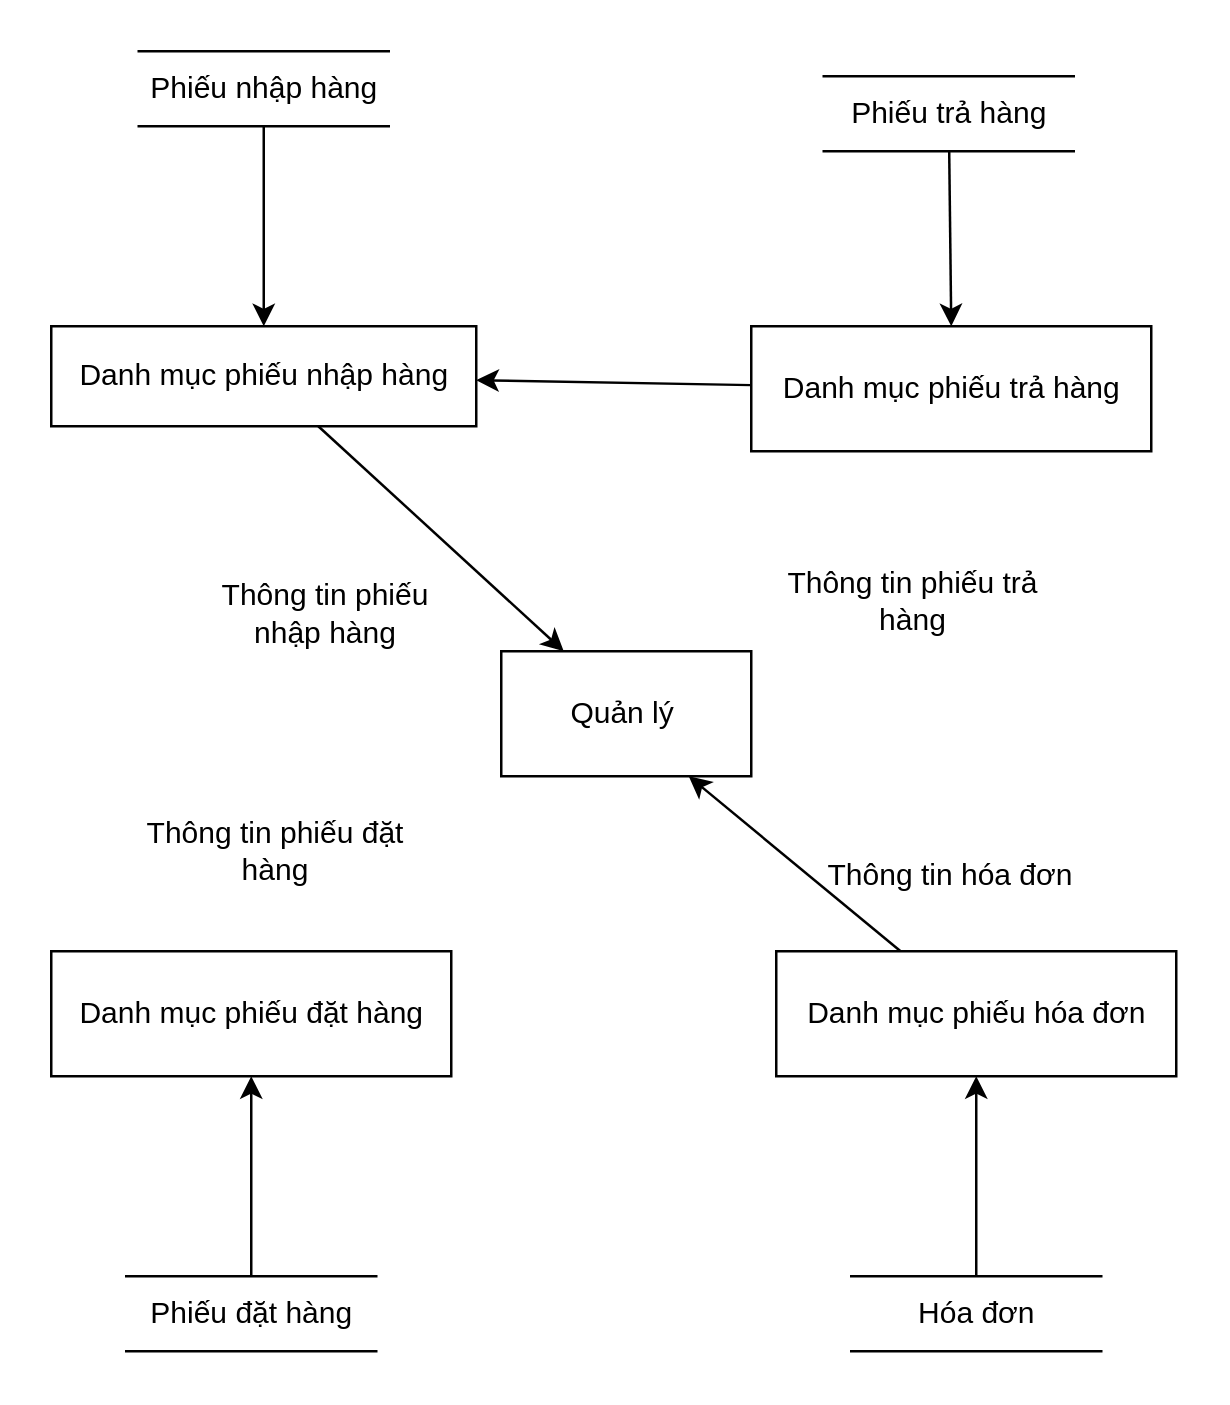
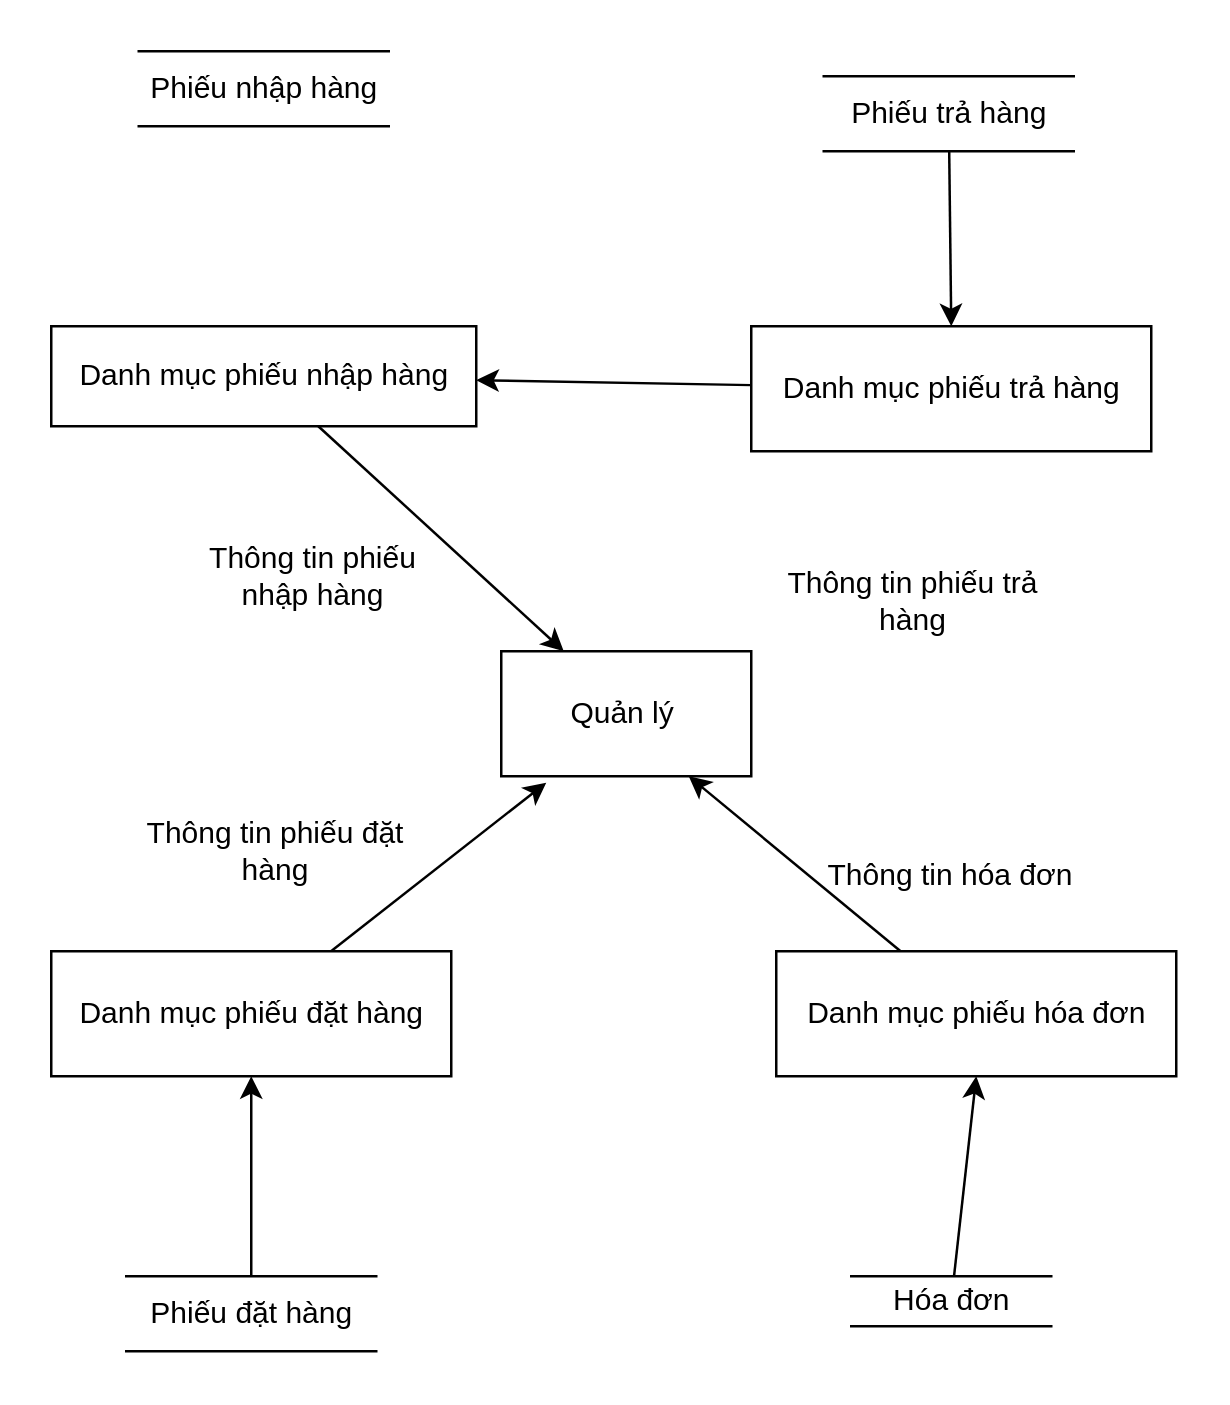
(264, 220) -> none
(326, 614) -> (314, 576)
none -> (432, 872)
(976, 1314) -> (951, 1301)
